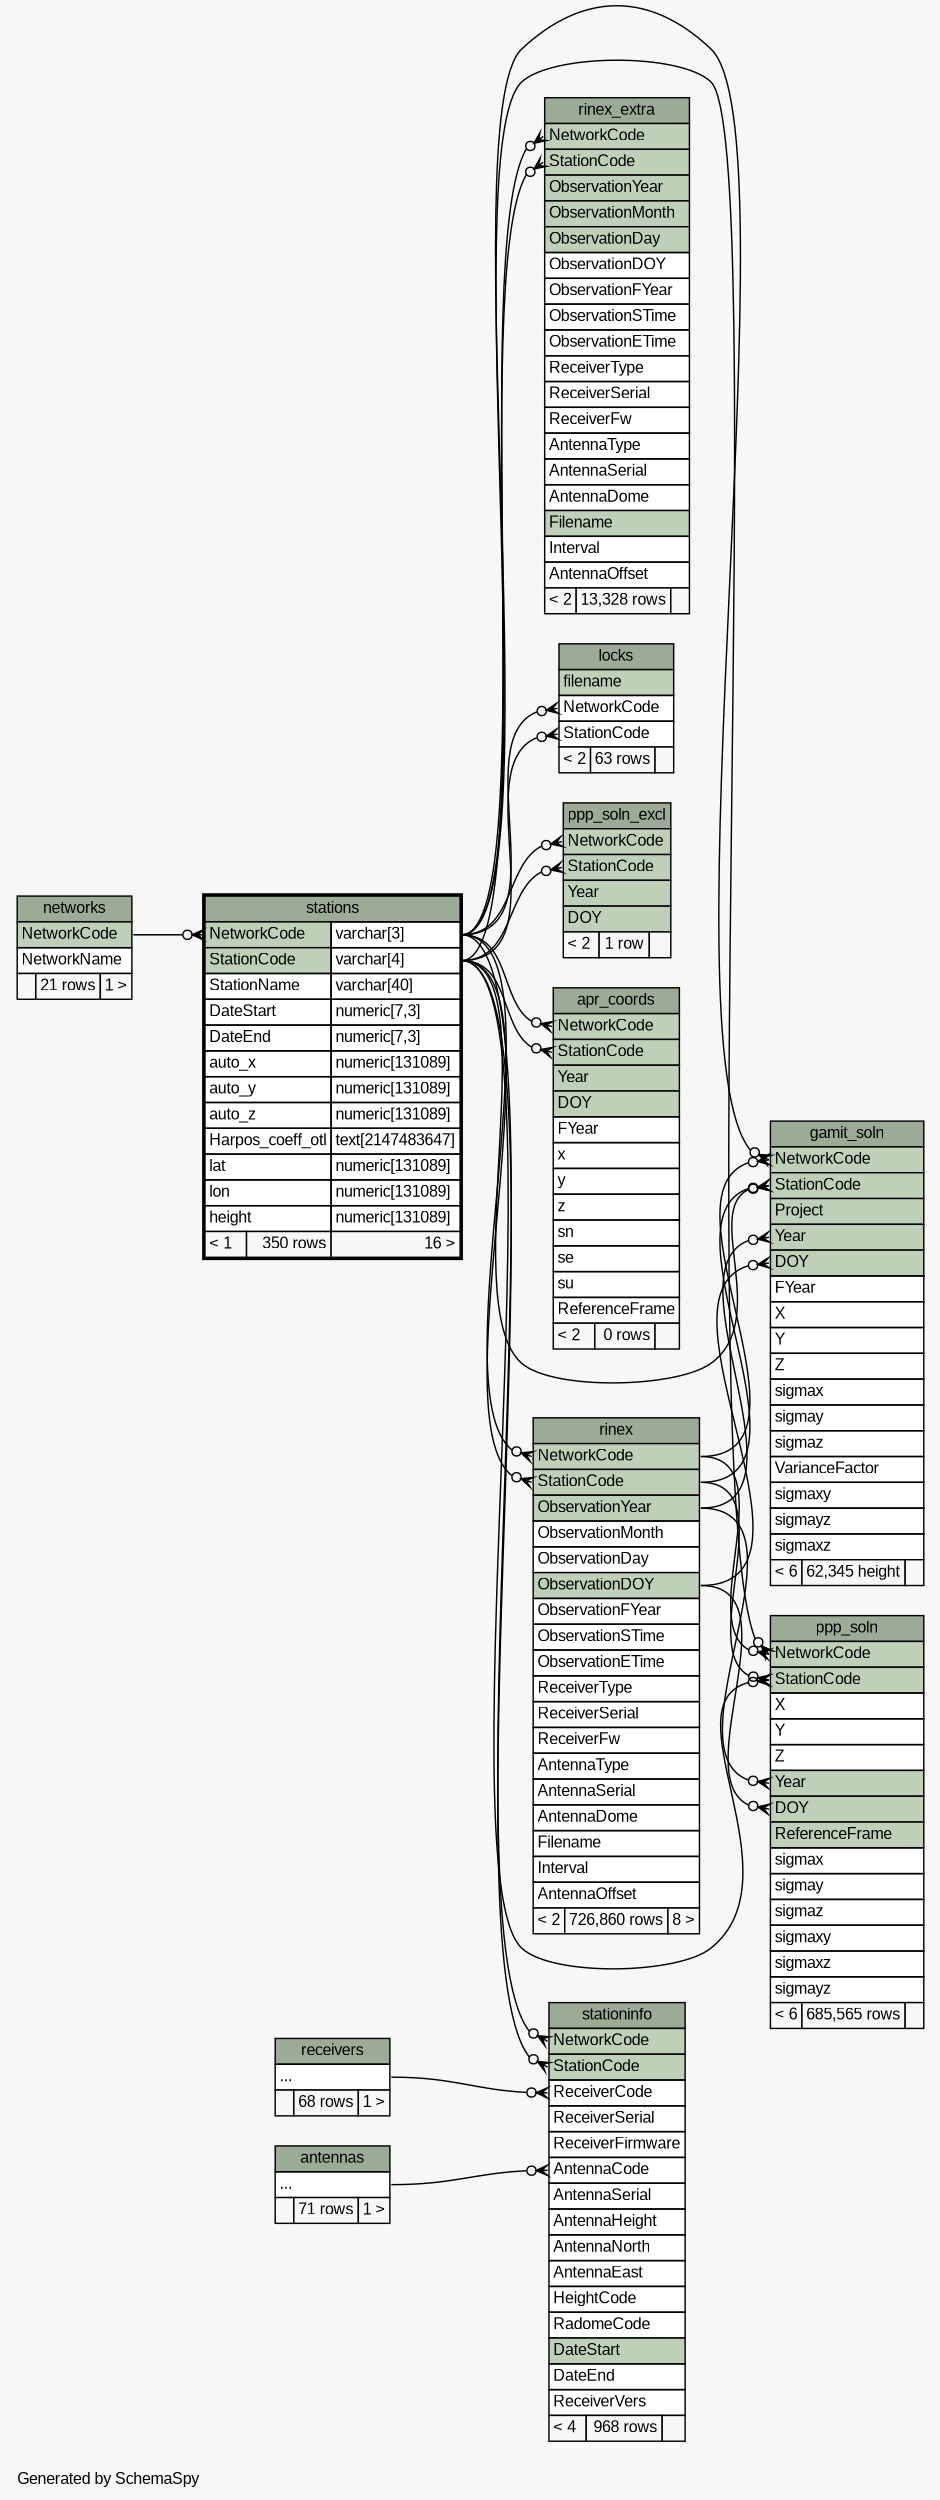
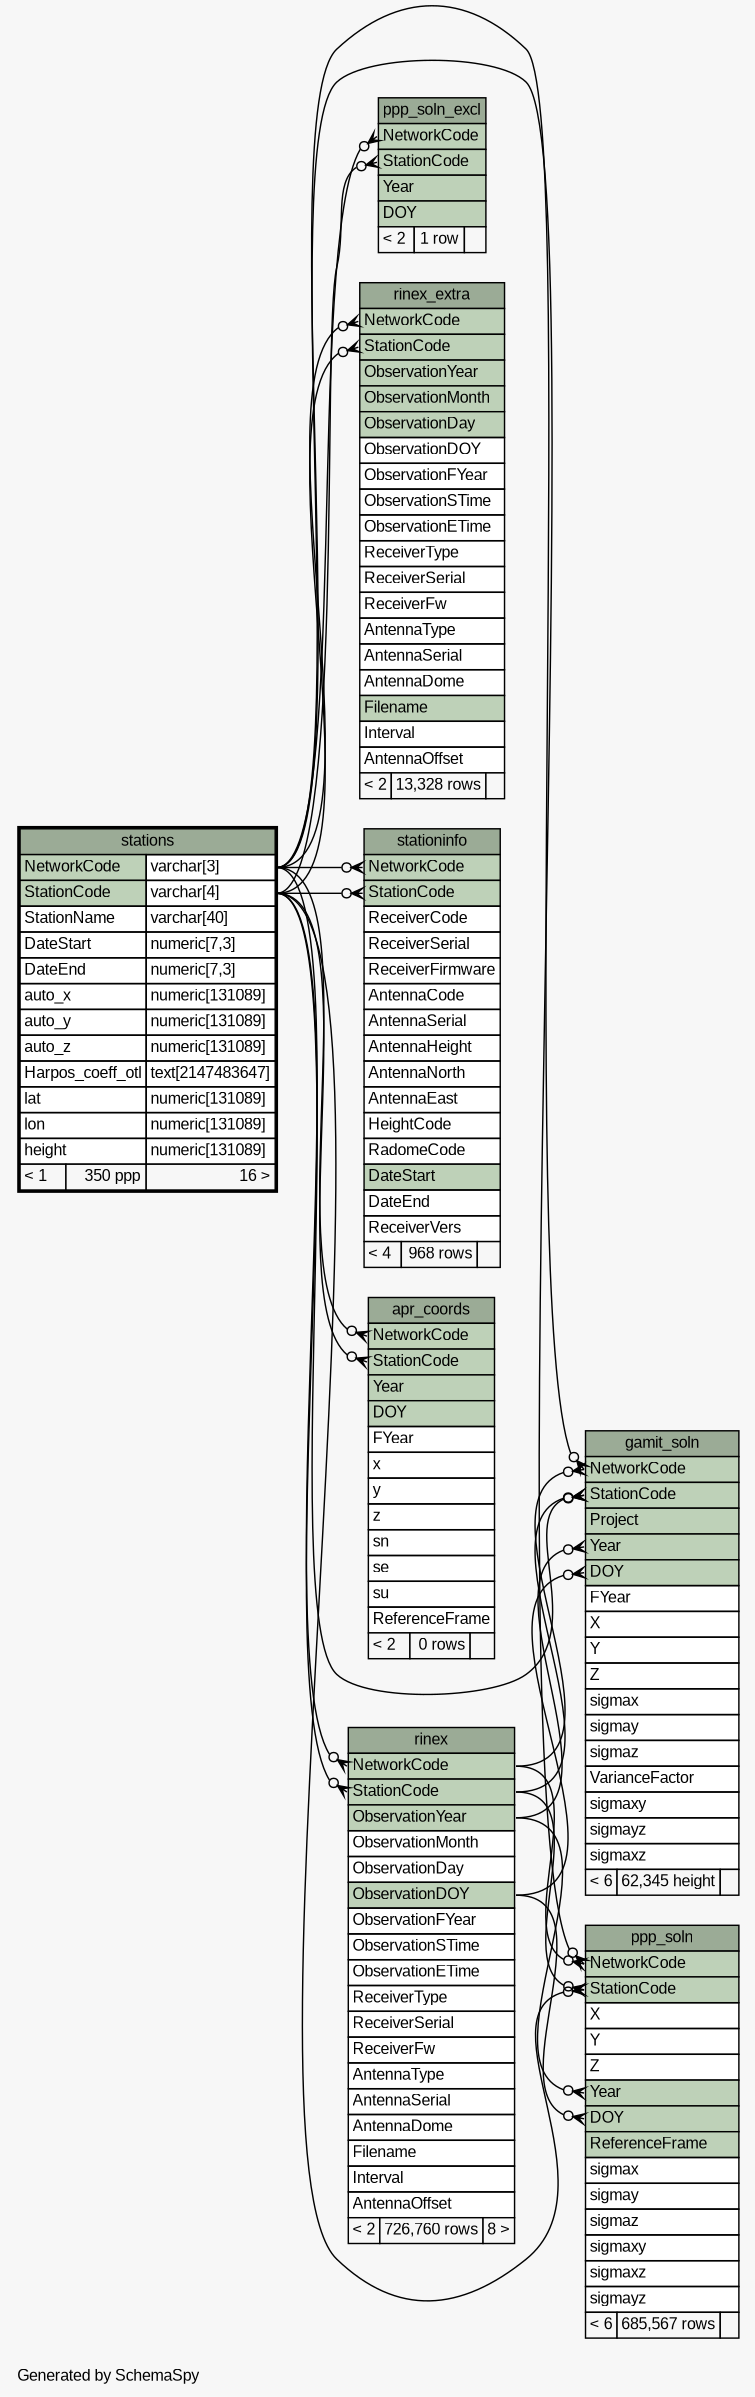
(616, 708) -> none
(75, 948) -> none
(295, 1244) -> (113, 1176)
(616, 1920) -> (431, 2230)
(854, 2015) -> (669, 2324)
(333, 2077) -> none
(333, 2185) -> none
